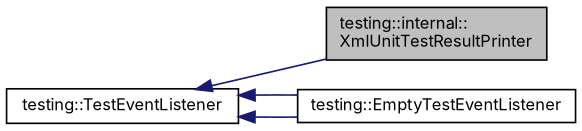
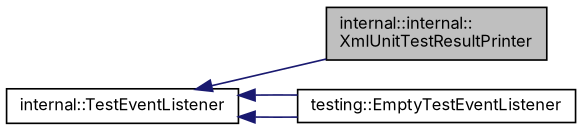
(437, 34) -> (437, 34)
(123, 106) -> (123, 106)
